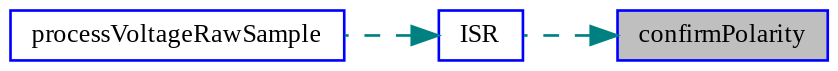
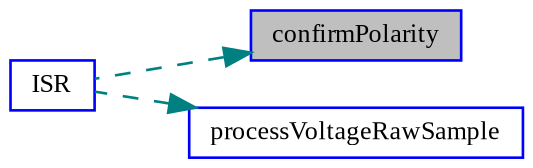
(378, 35) -> (132, 98)
